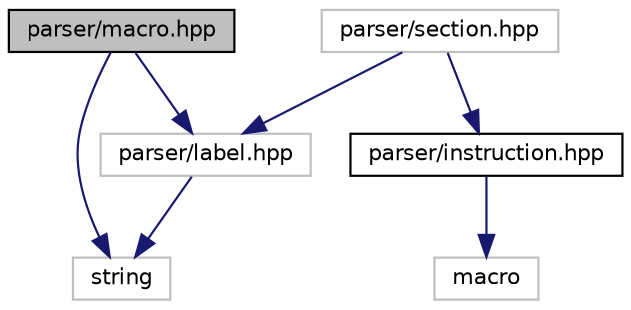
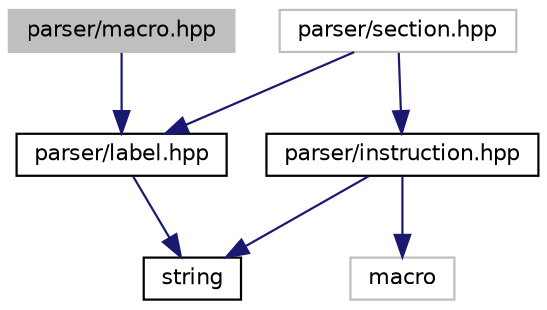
(122, 31) -> (122, 31)
(78, 143) -> (307, 211)
(206, 155) -> (122, 155)
(122, 279) -> (192, 279)
